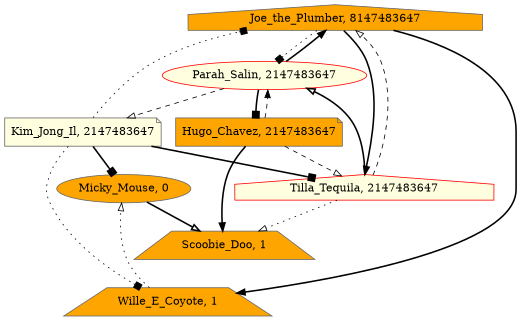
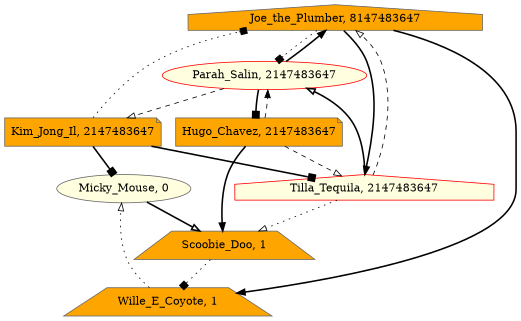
(83, 132) -> (83, 132)
(124, 189) -> (124, 189)
(64, 226) -> (199, 271)
